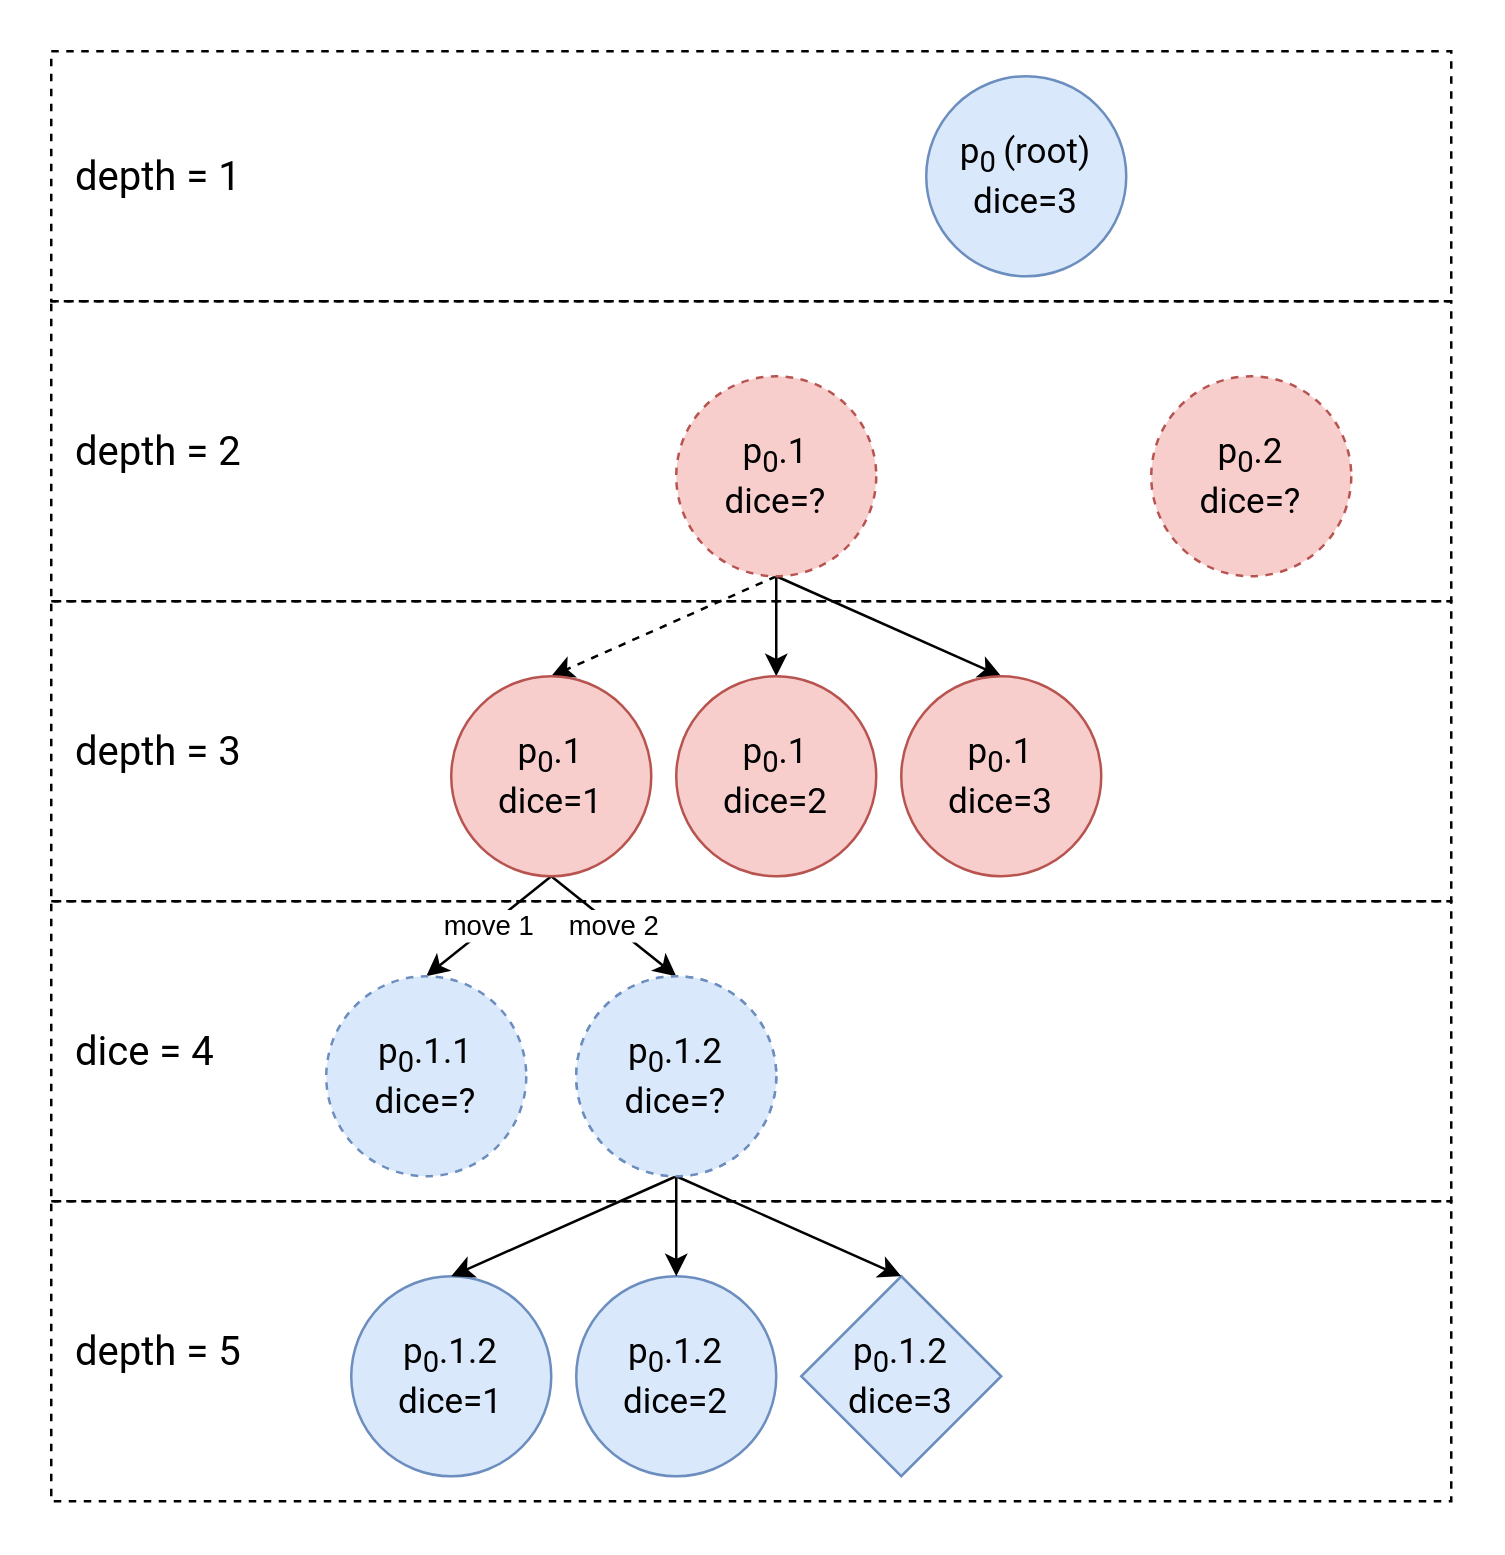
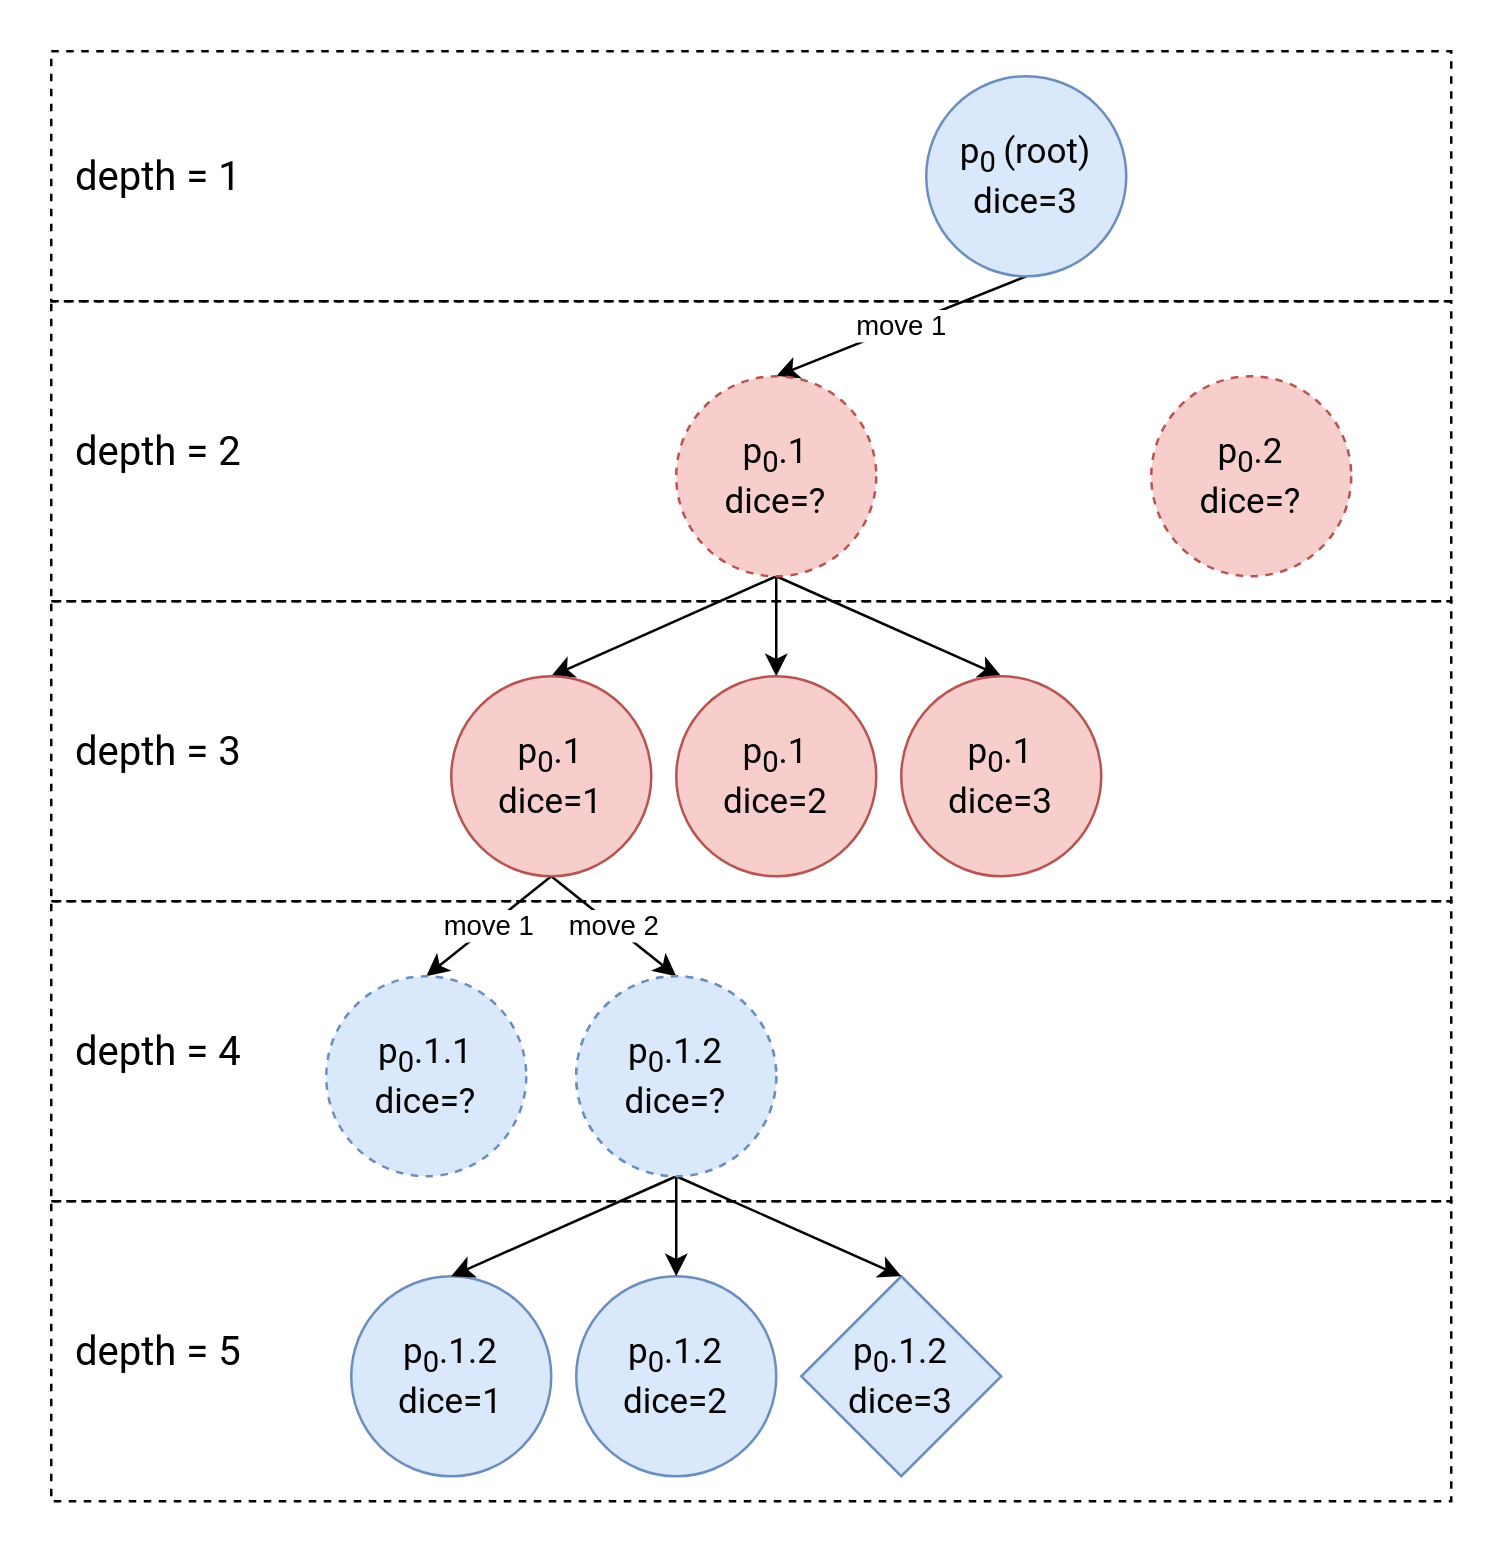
none -> (983, 294)
(670, 623) -> (670, 623)
(150, 1051) -> (167, 1051)
